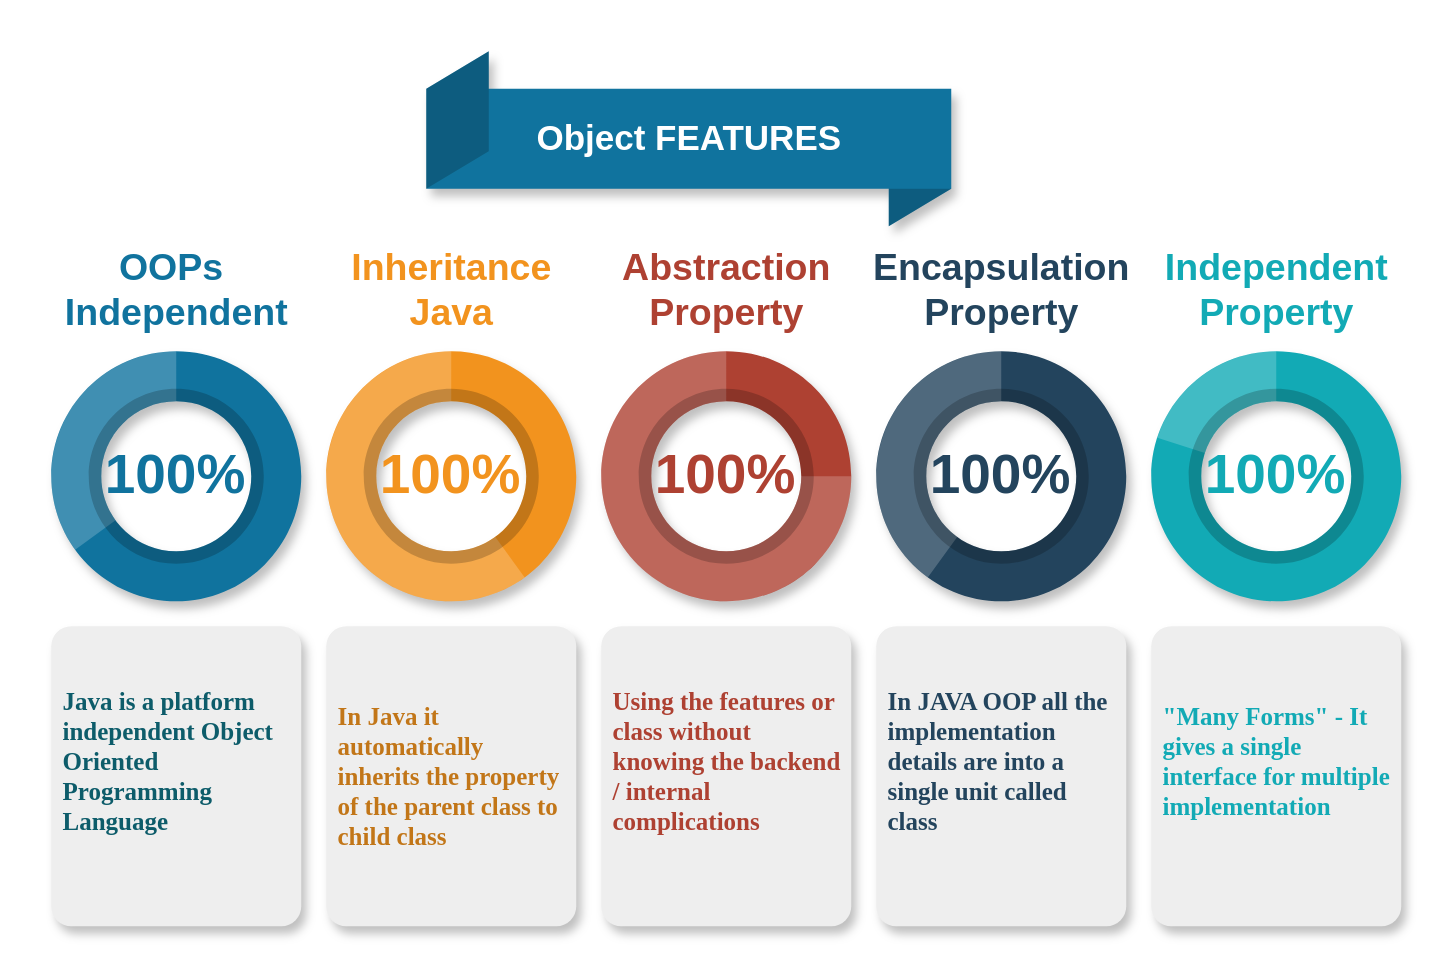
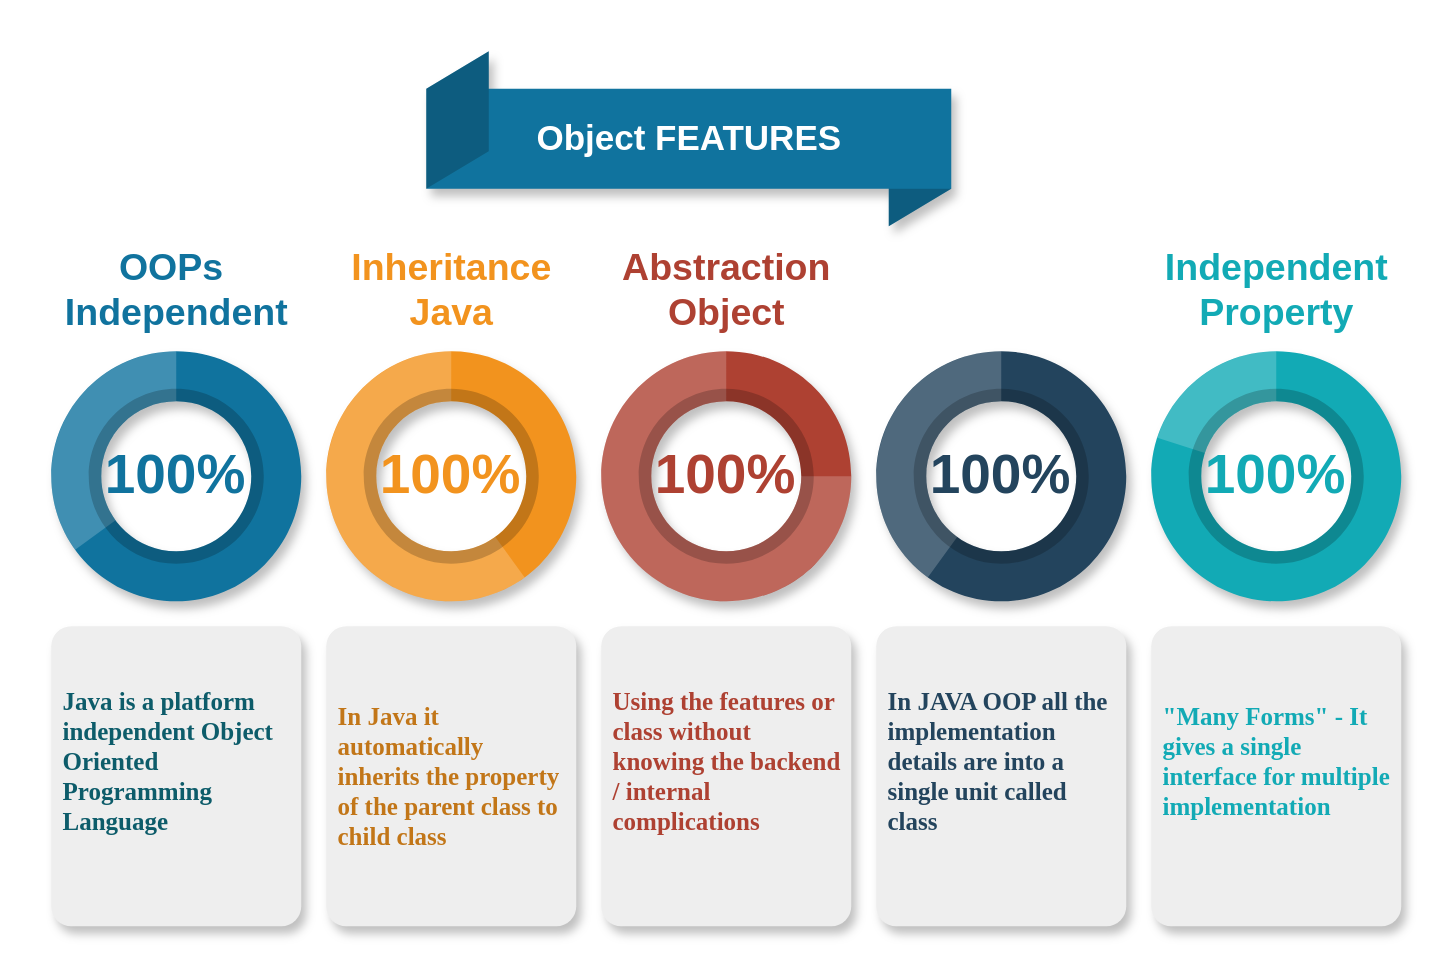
(728, 289) -> (728, 289)
(1001, 289) -> none
